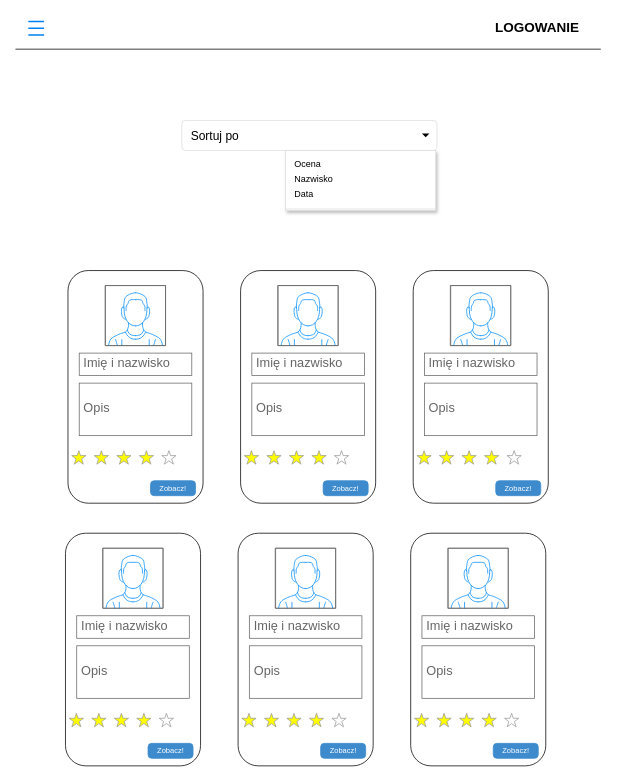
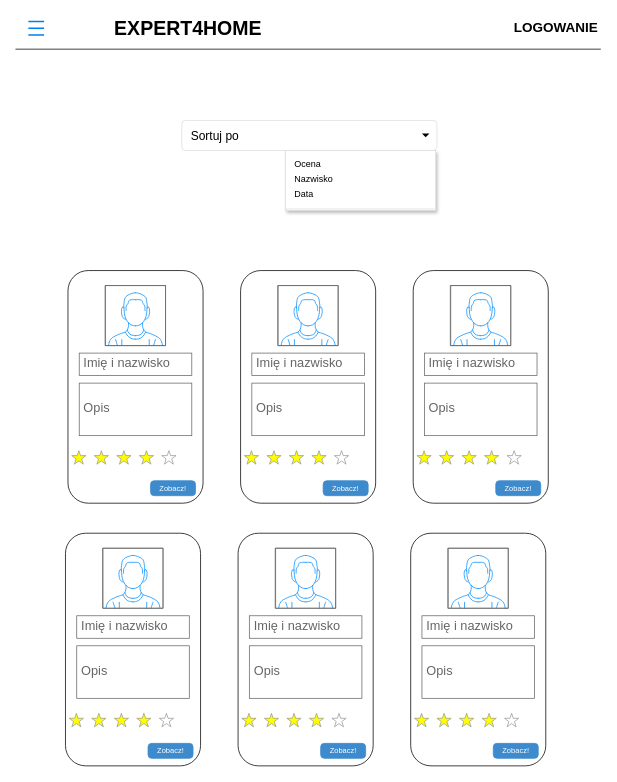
none -> (199, 23)
(537, 28) -> (555, 28)
